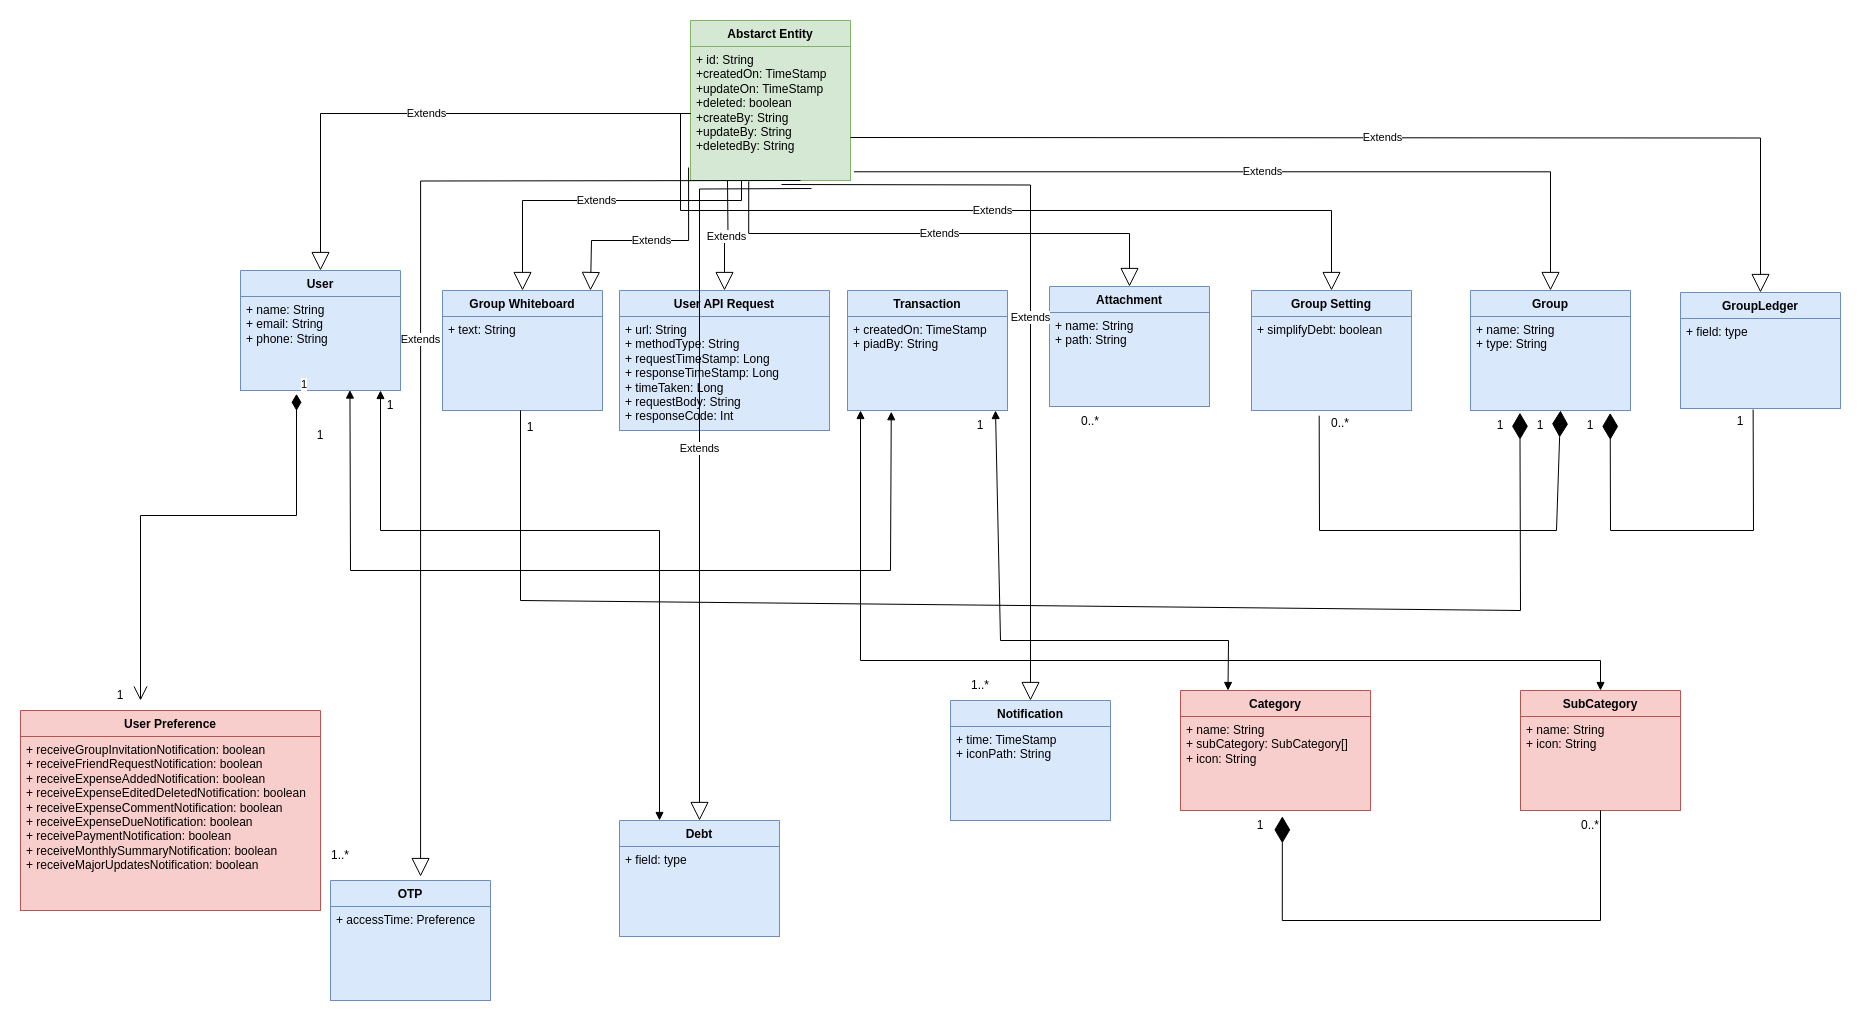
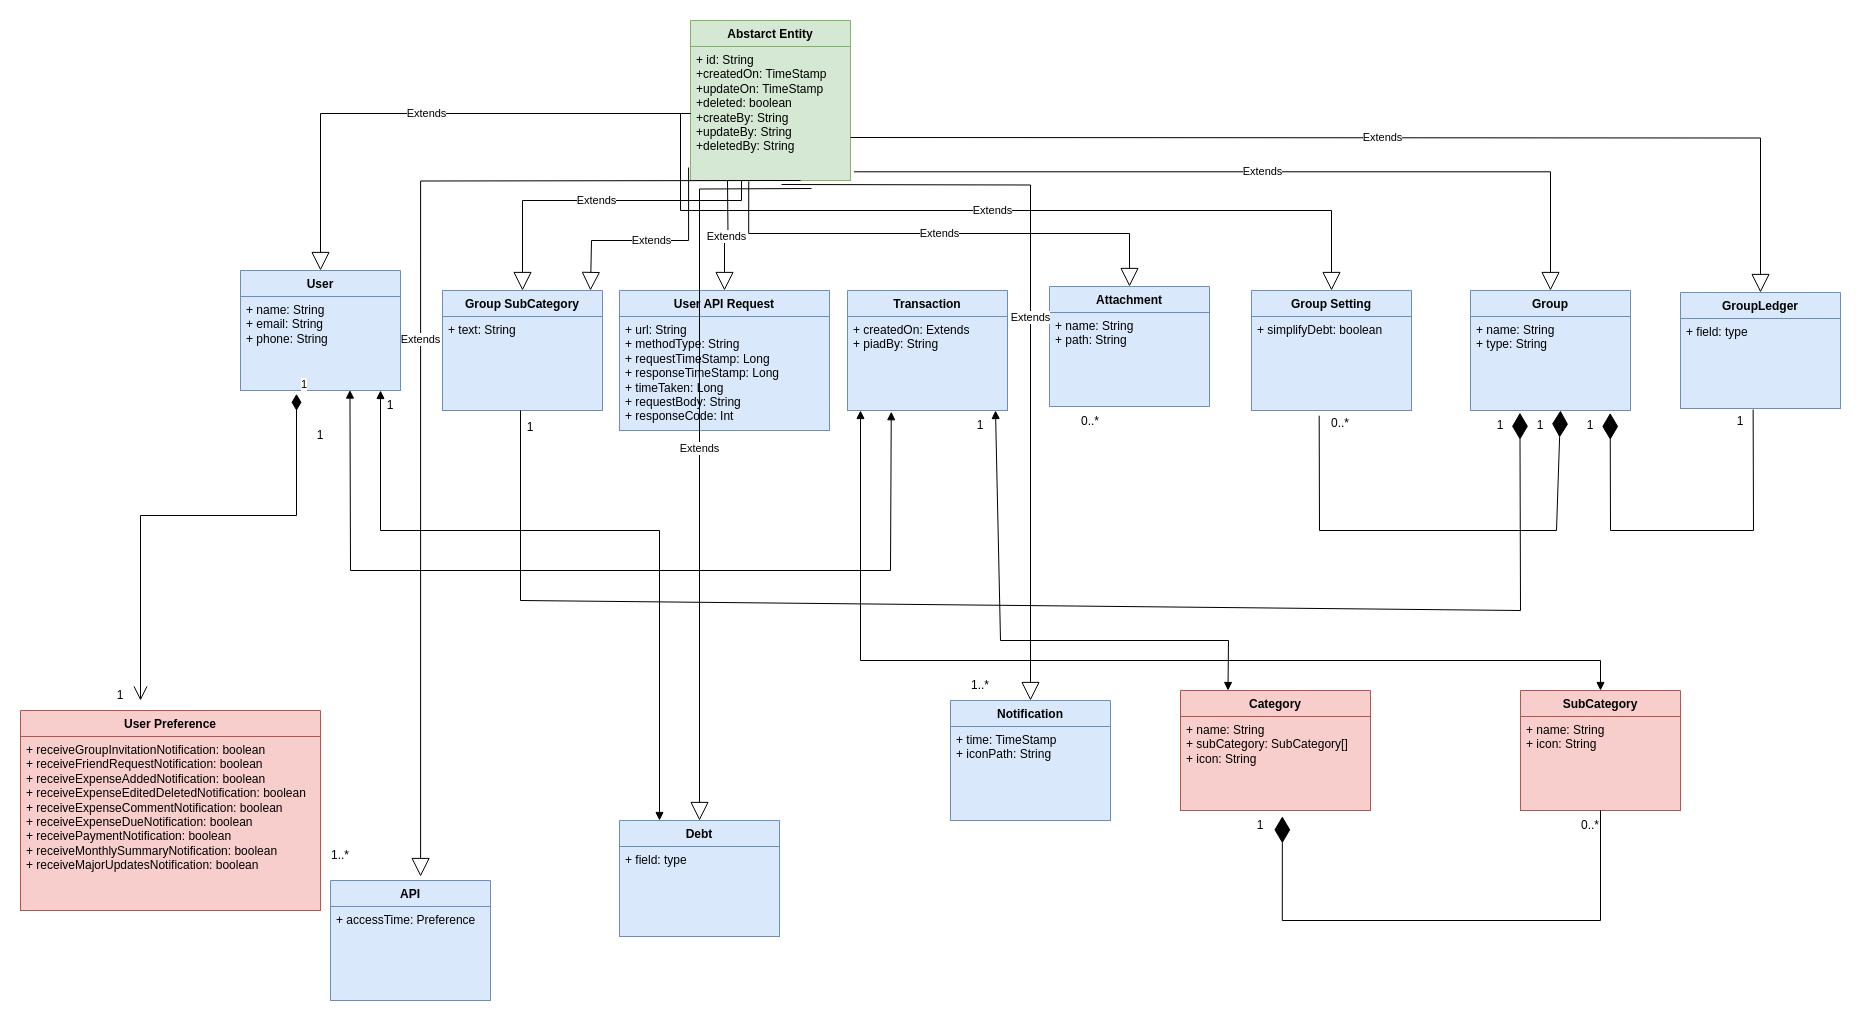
(523, 305) -> (523, 305)
(921, 338) -> (916, 338)
(411, 895) -> (411, 895)
